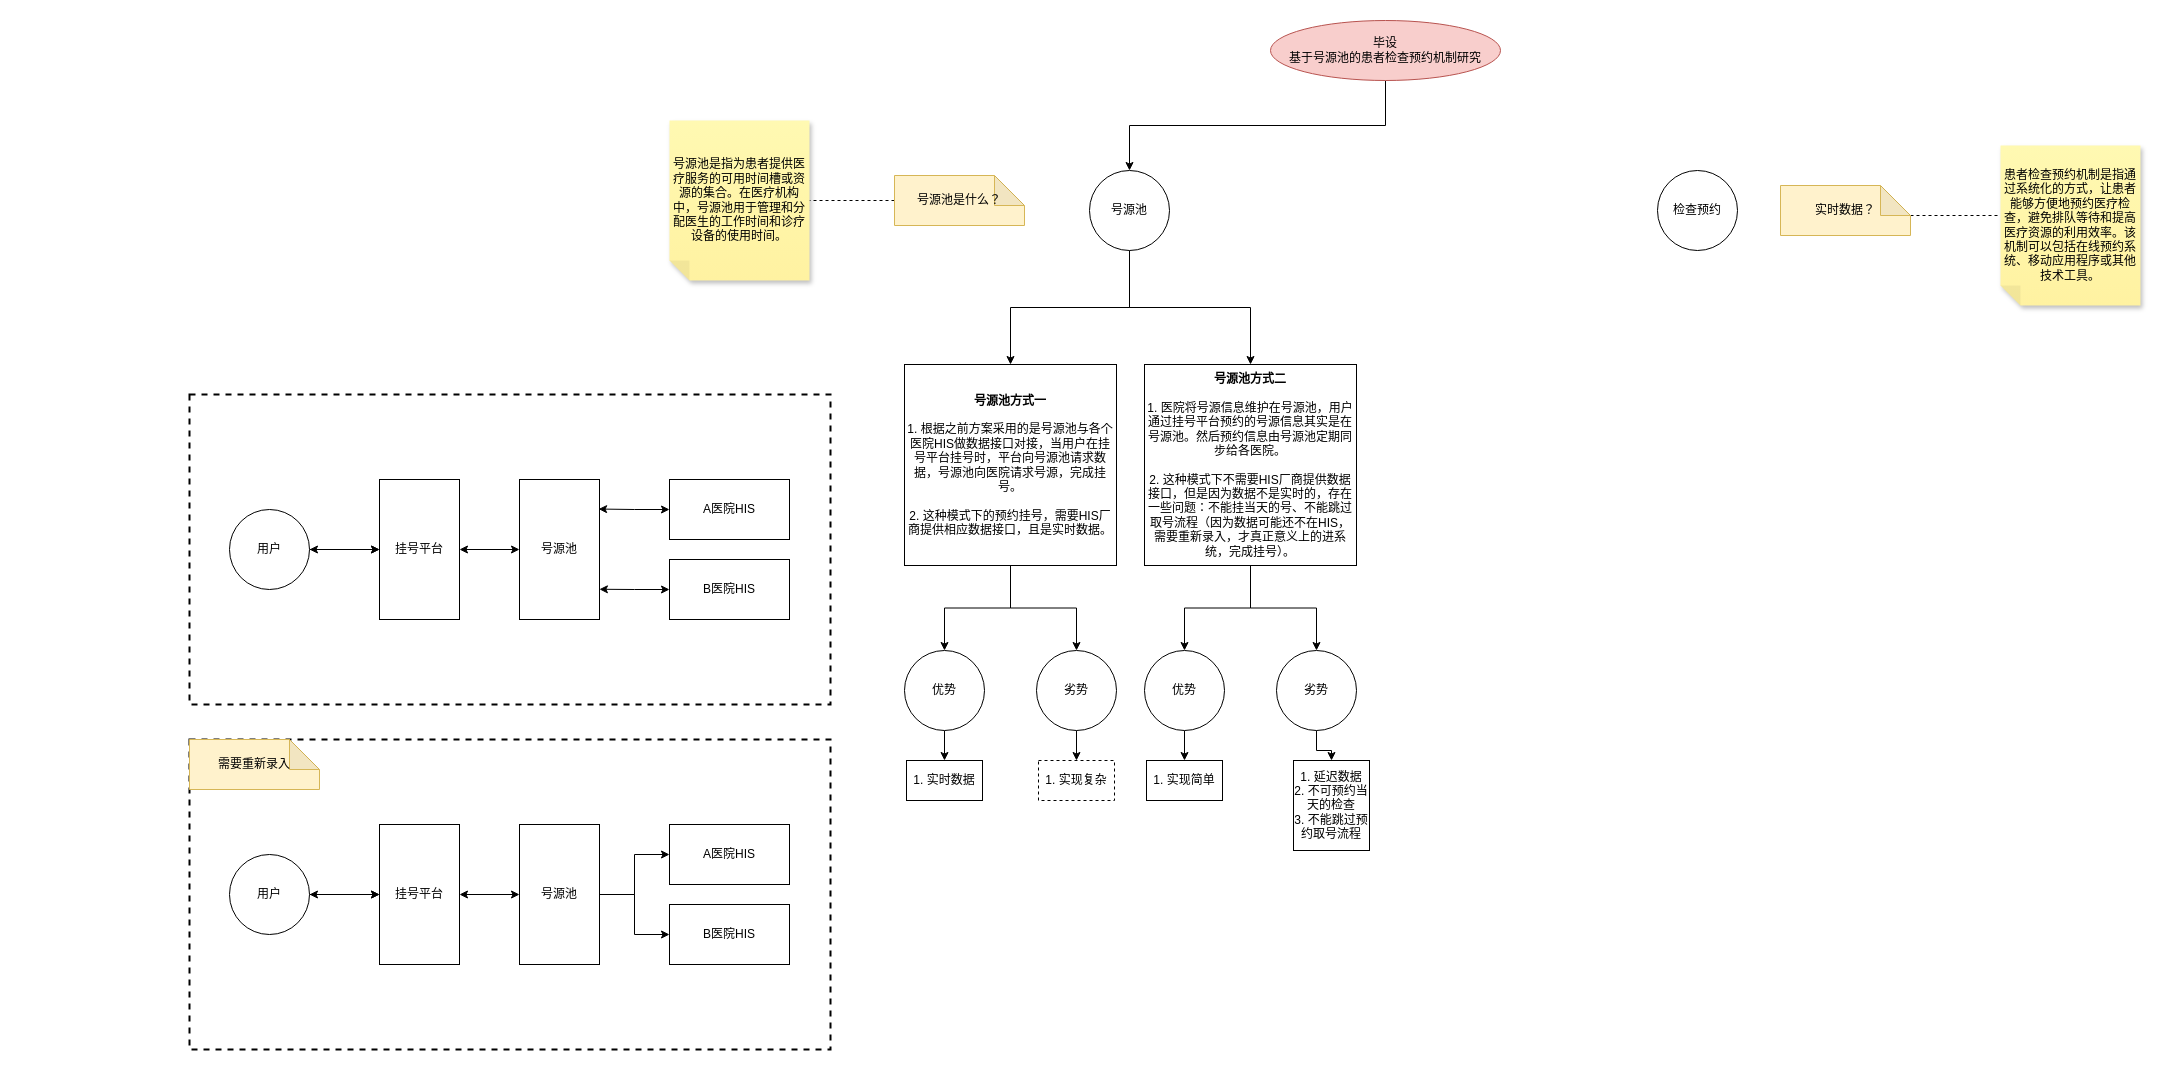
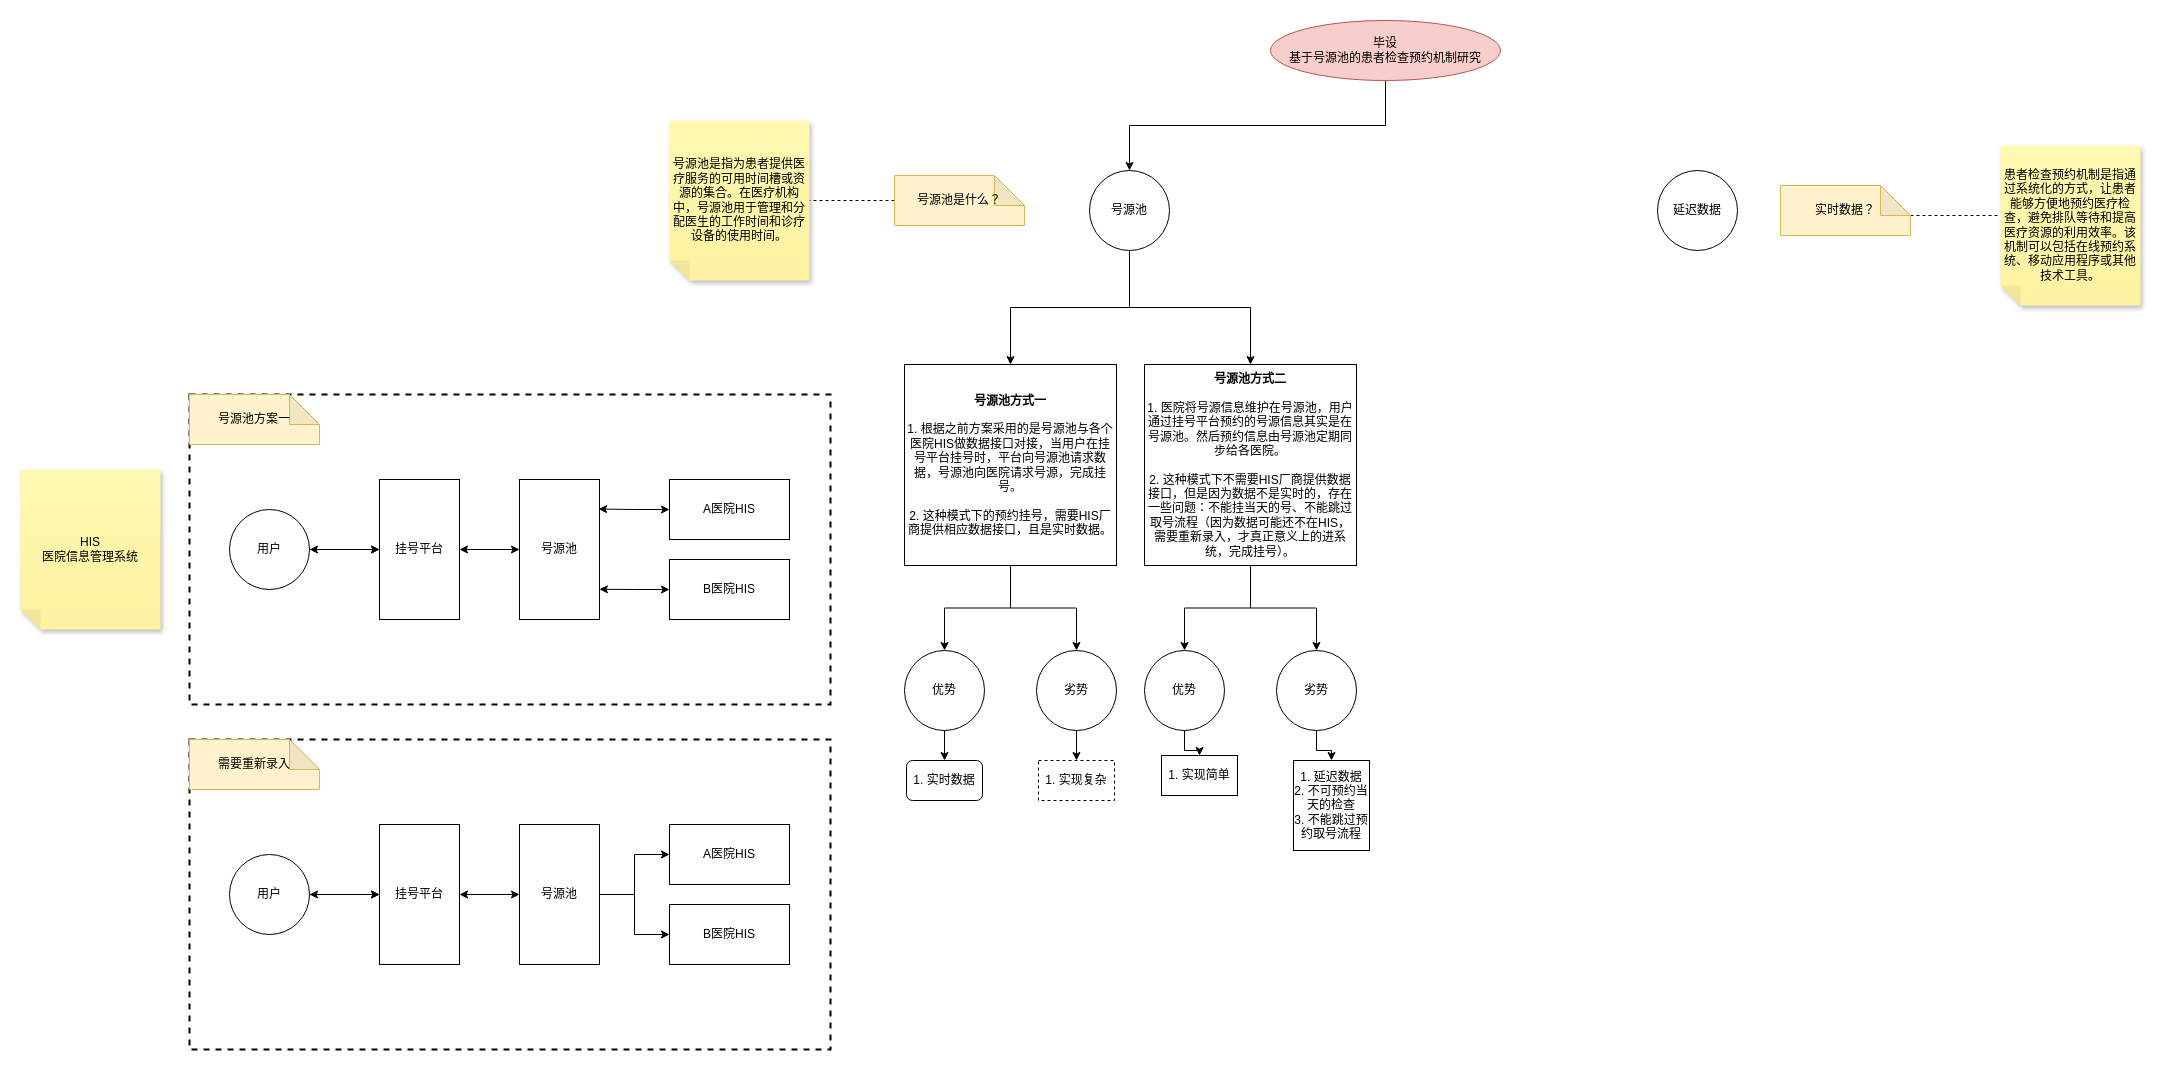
(1698, 211) -> (1698, 211)
none -> (255, 420)
none -> (91, 550)
(945, 781) -> (945, 781)
(1185, 781) -> (1200, 776)
